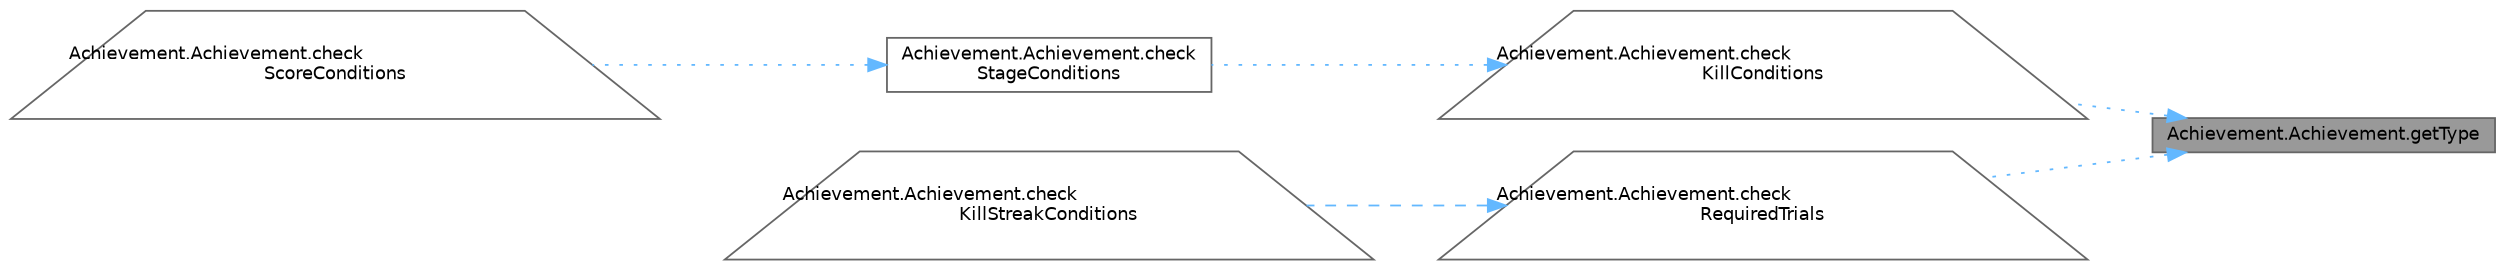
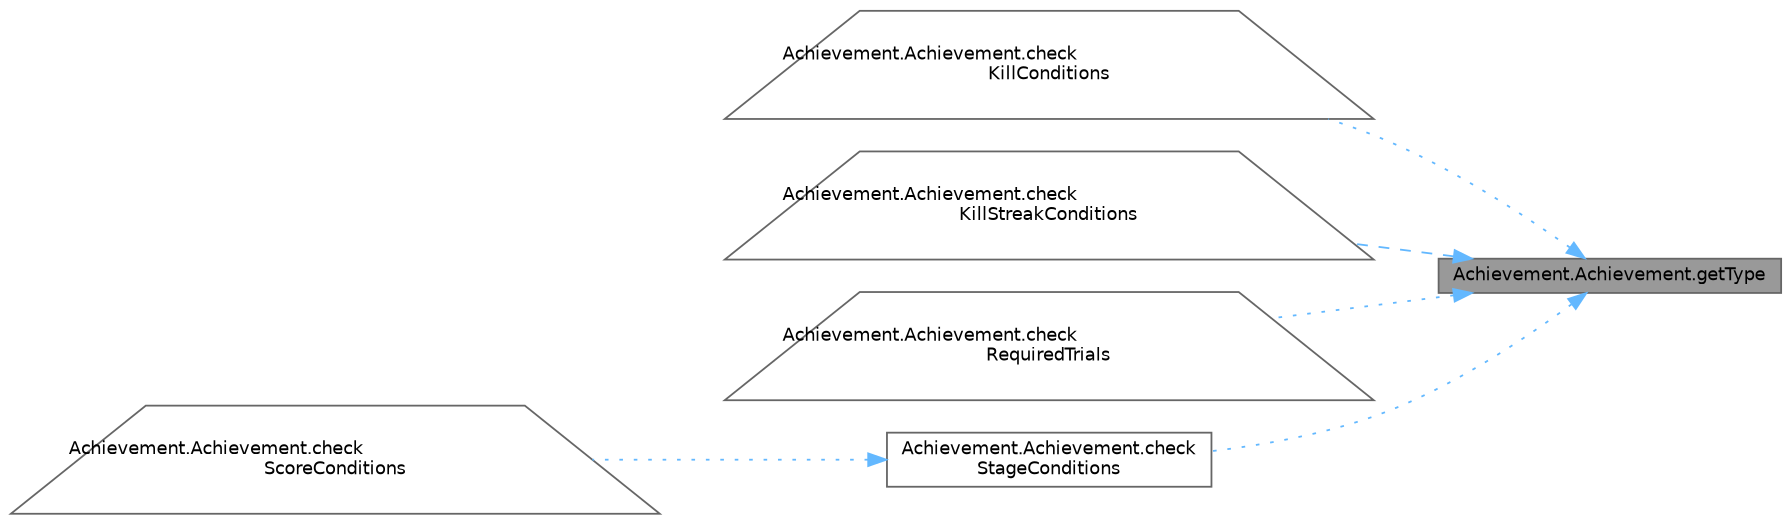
(1349, 65) -> (1403, 405)
(1397, 206) -> (1404, 250)
